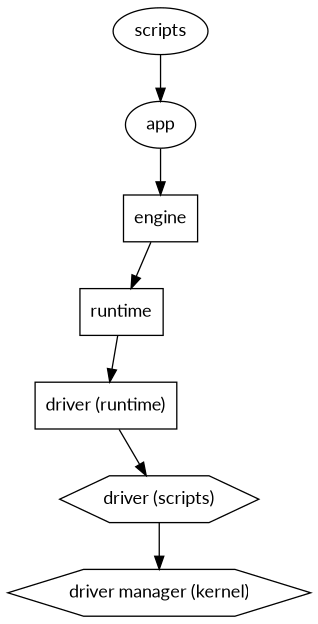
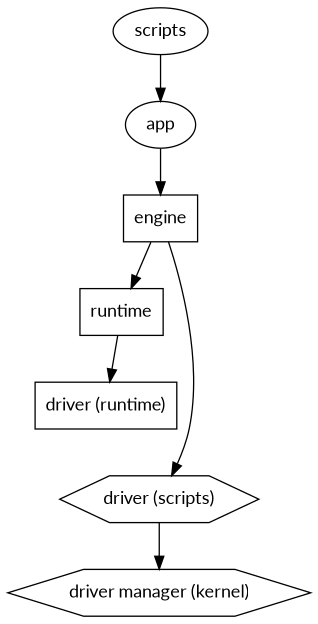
(129, 447) -> (192, 353)
